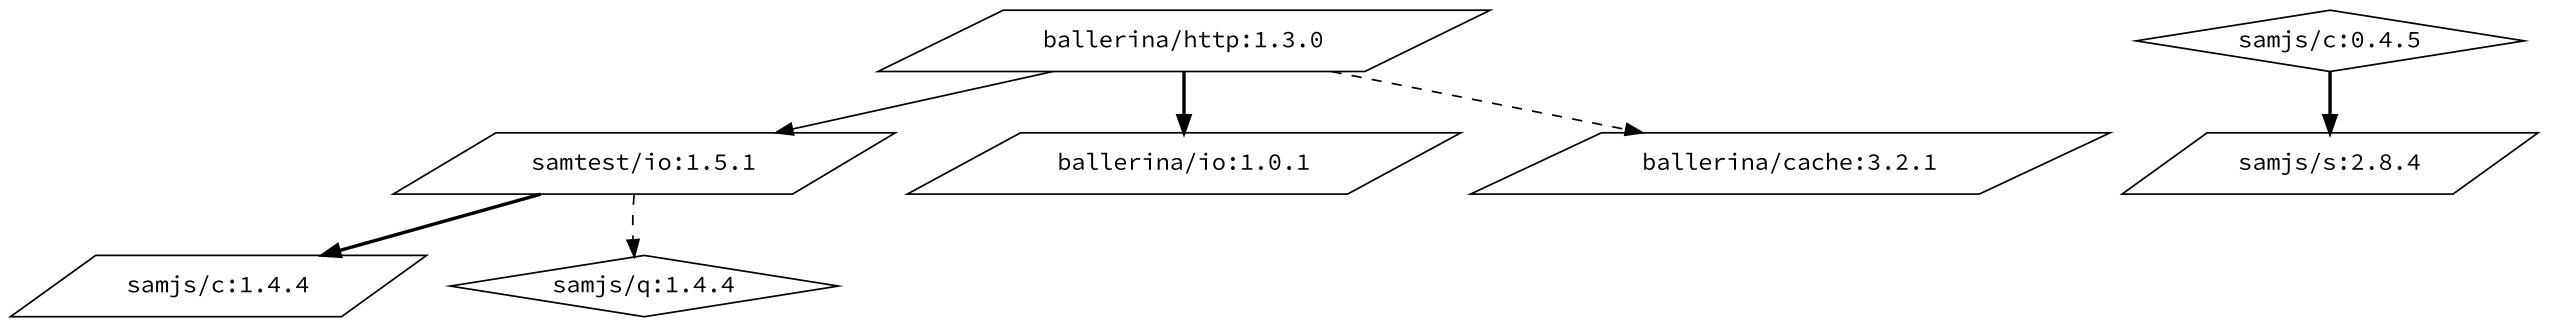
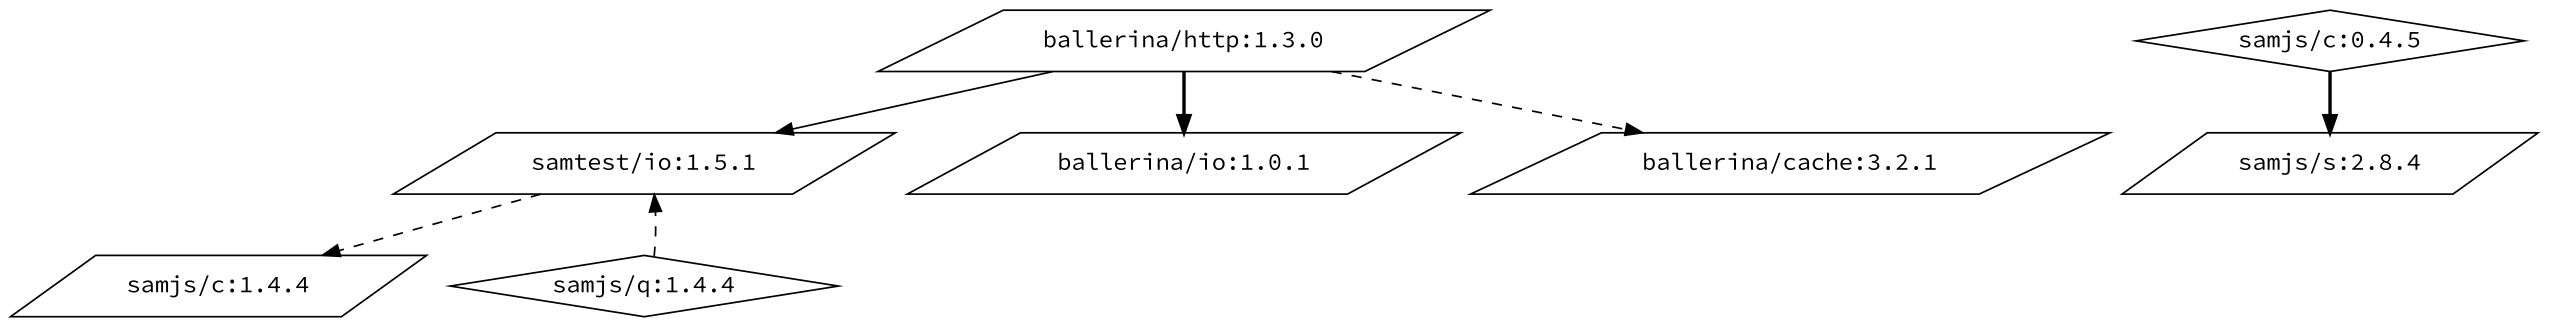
(633, 217) -> (656, 234)
(440, 222) -> (440, 222)
